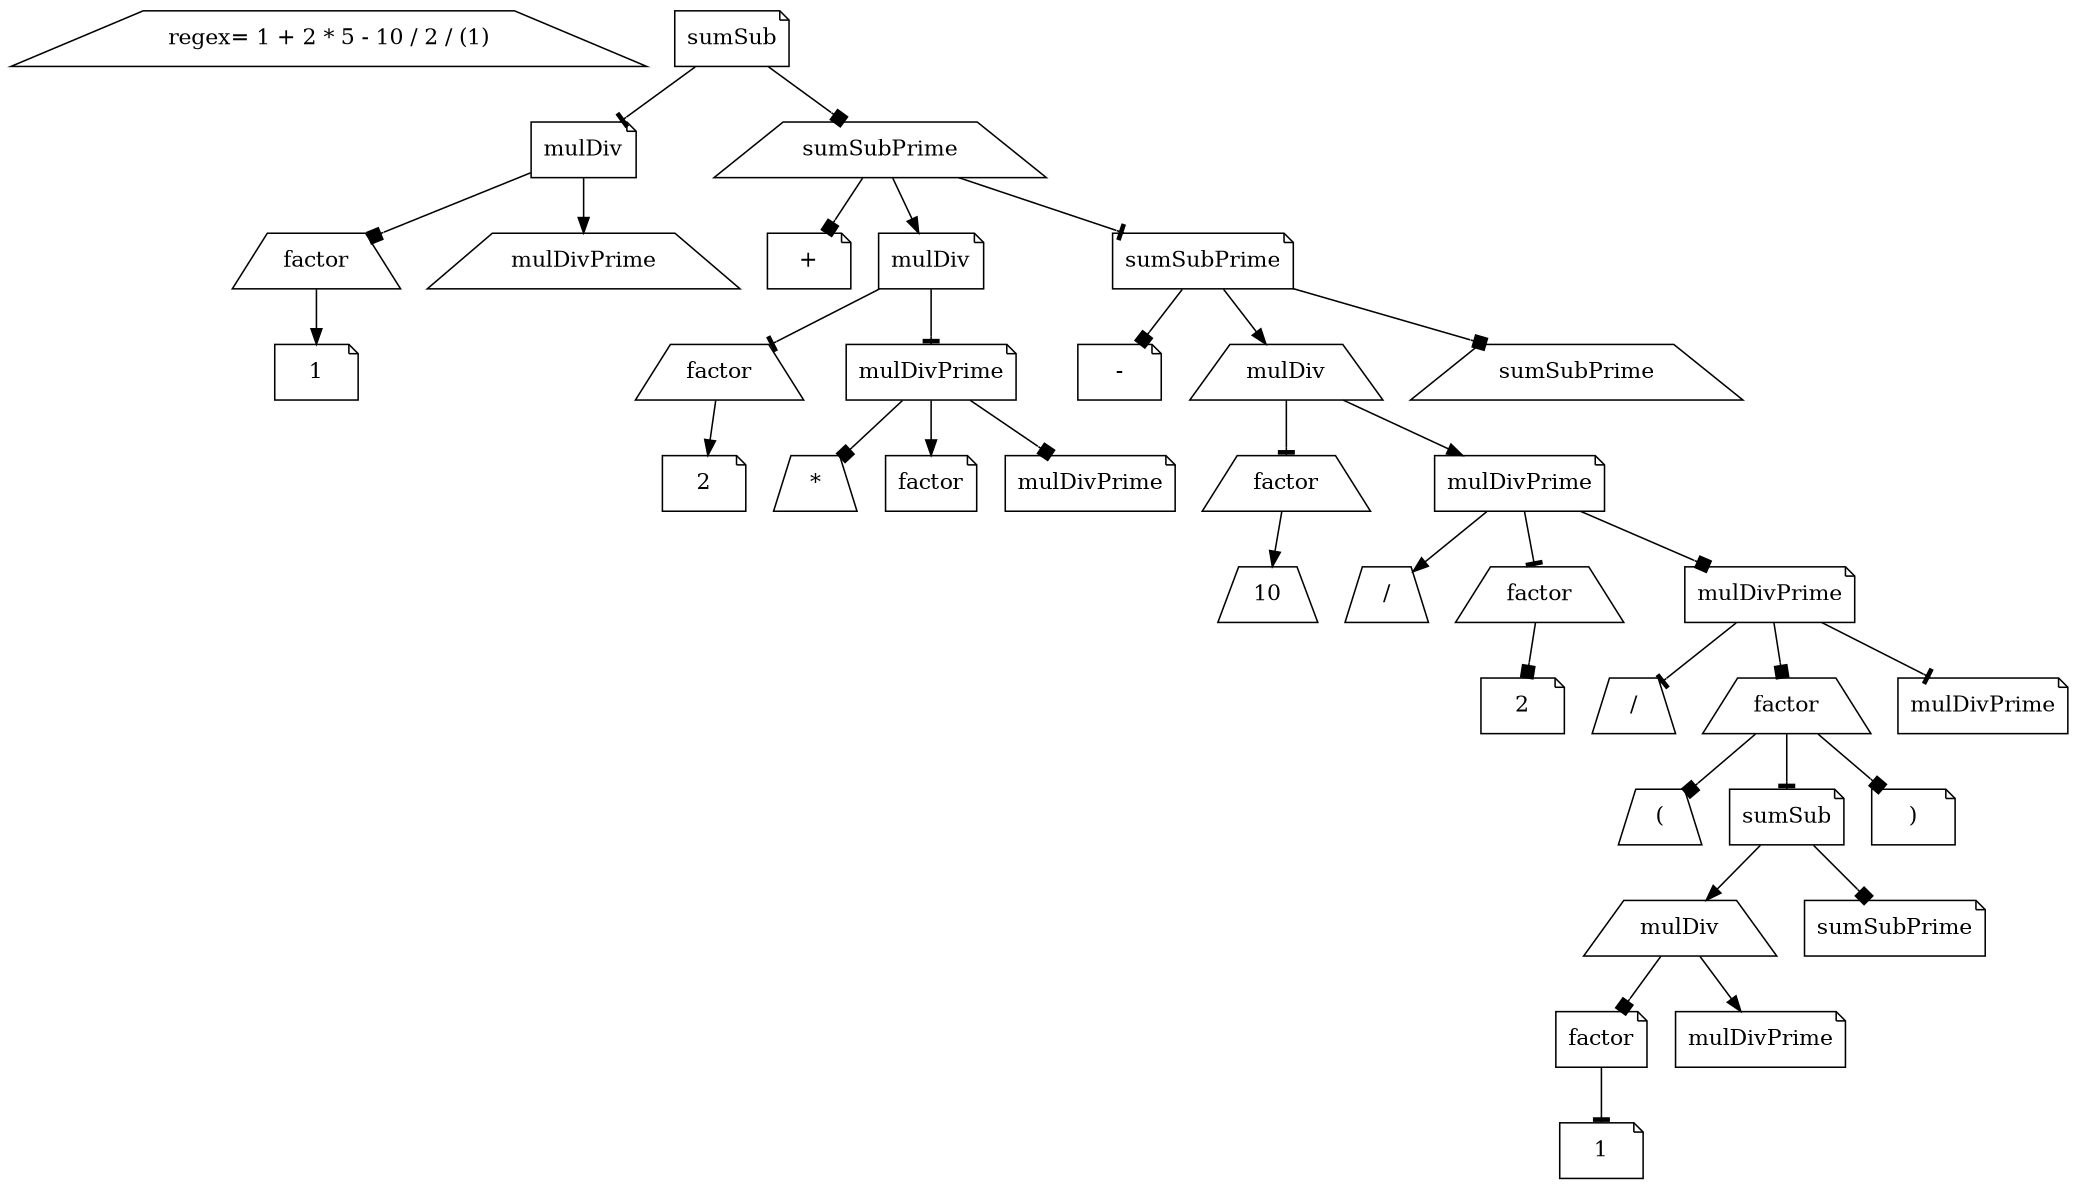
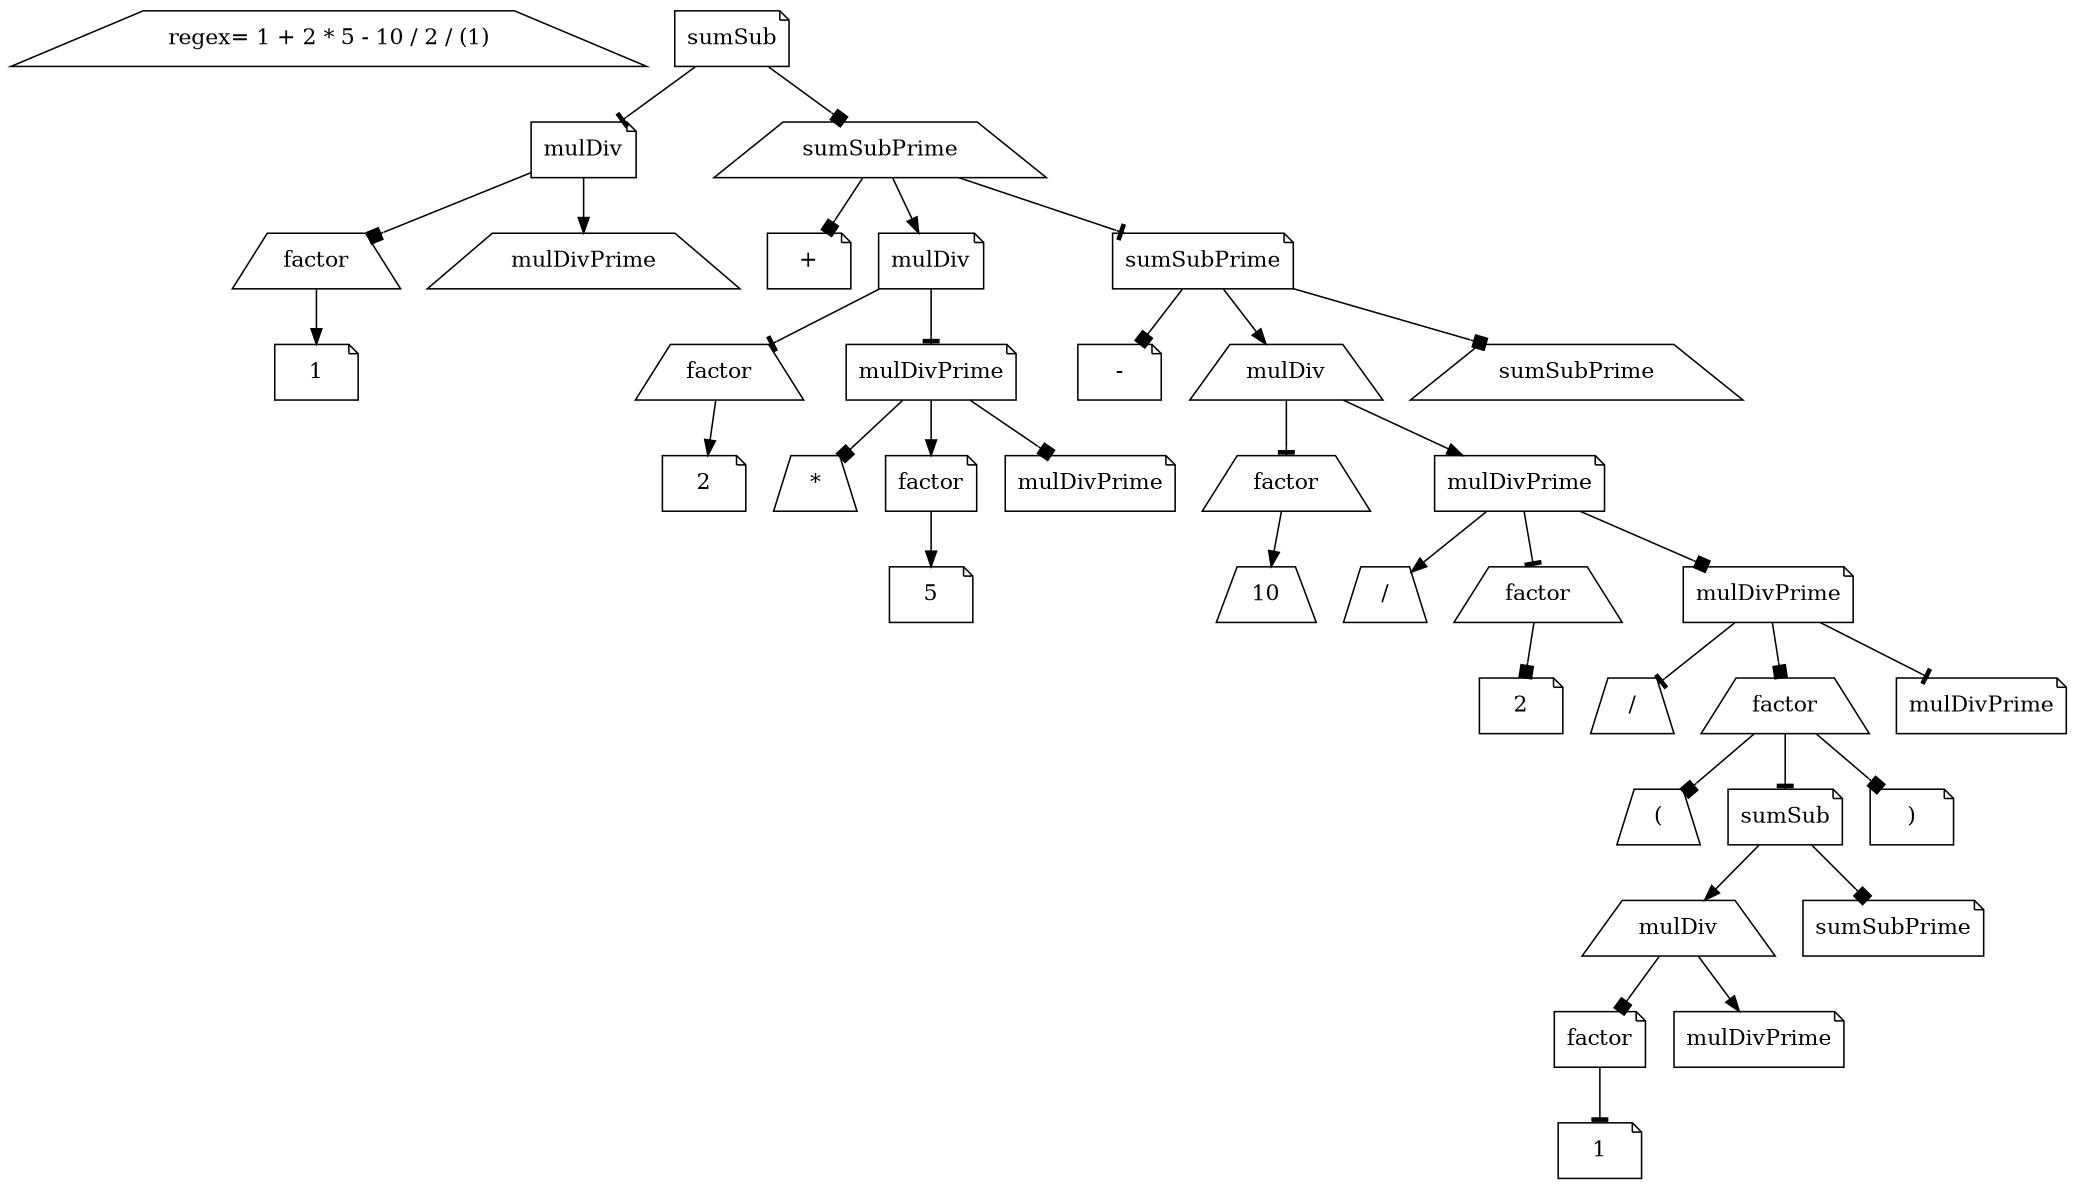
none -> (931, 595)
